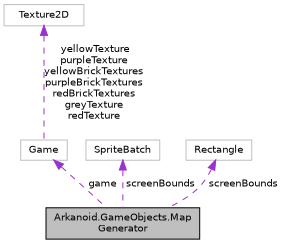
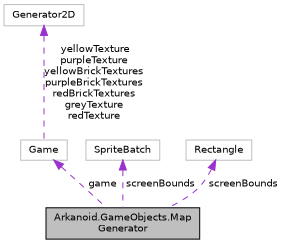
(44, 15) -> (44, 15)
